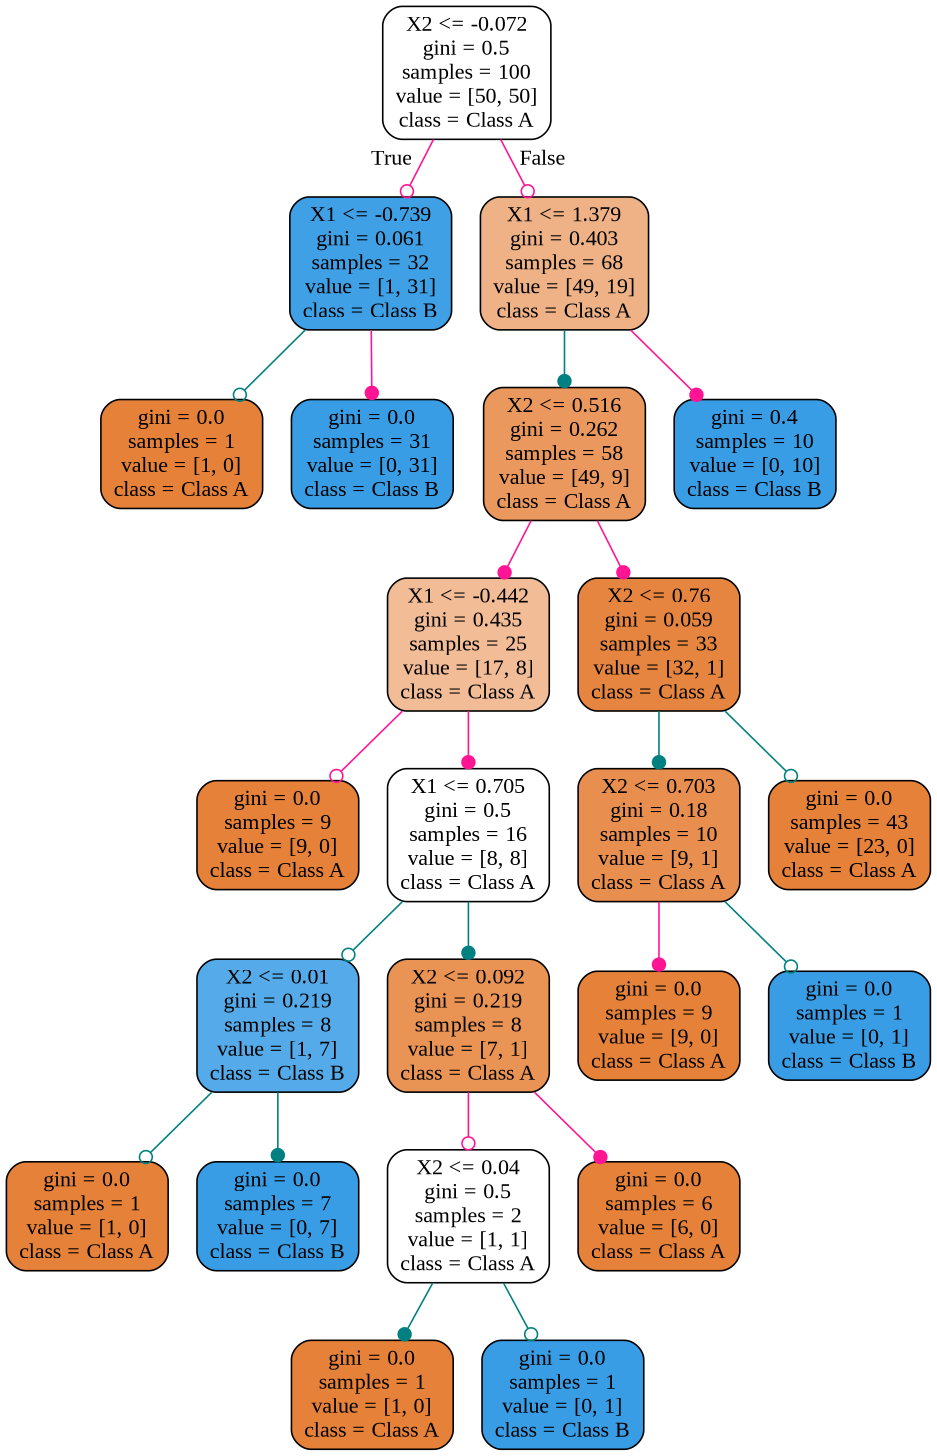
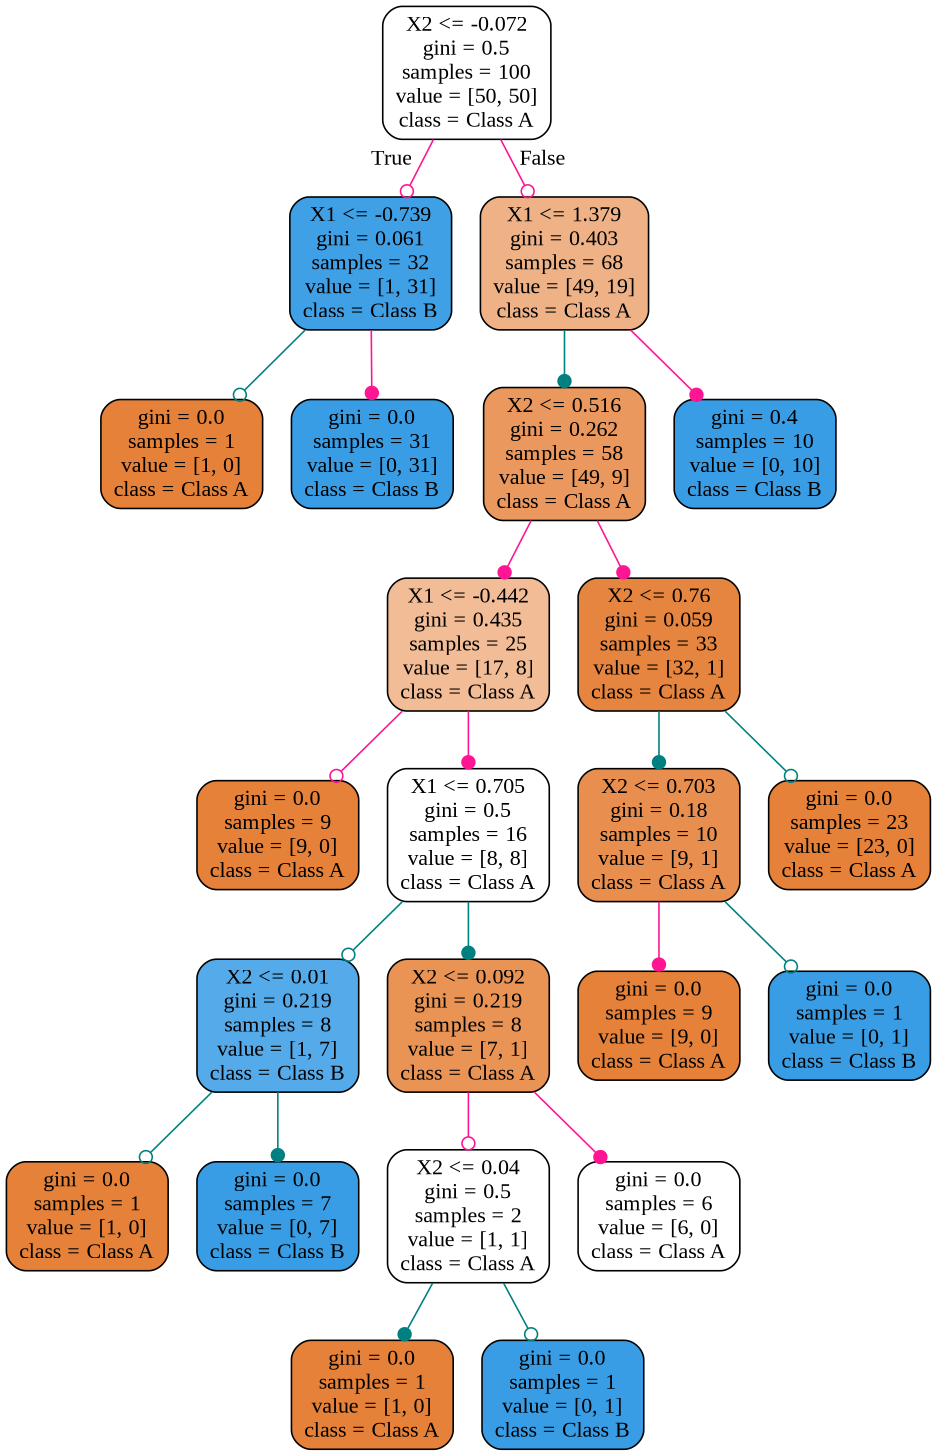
(850, 835) -> (850, 835)
(659, 1216) -> (659, 1216)
